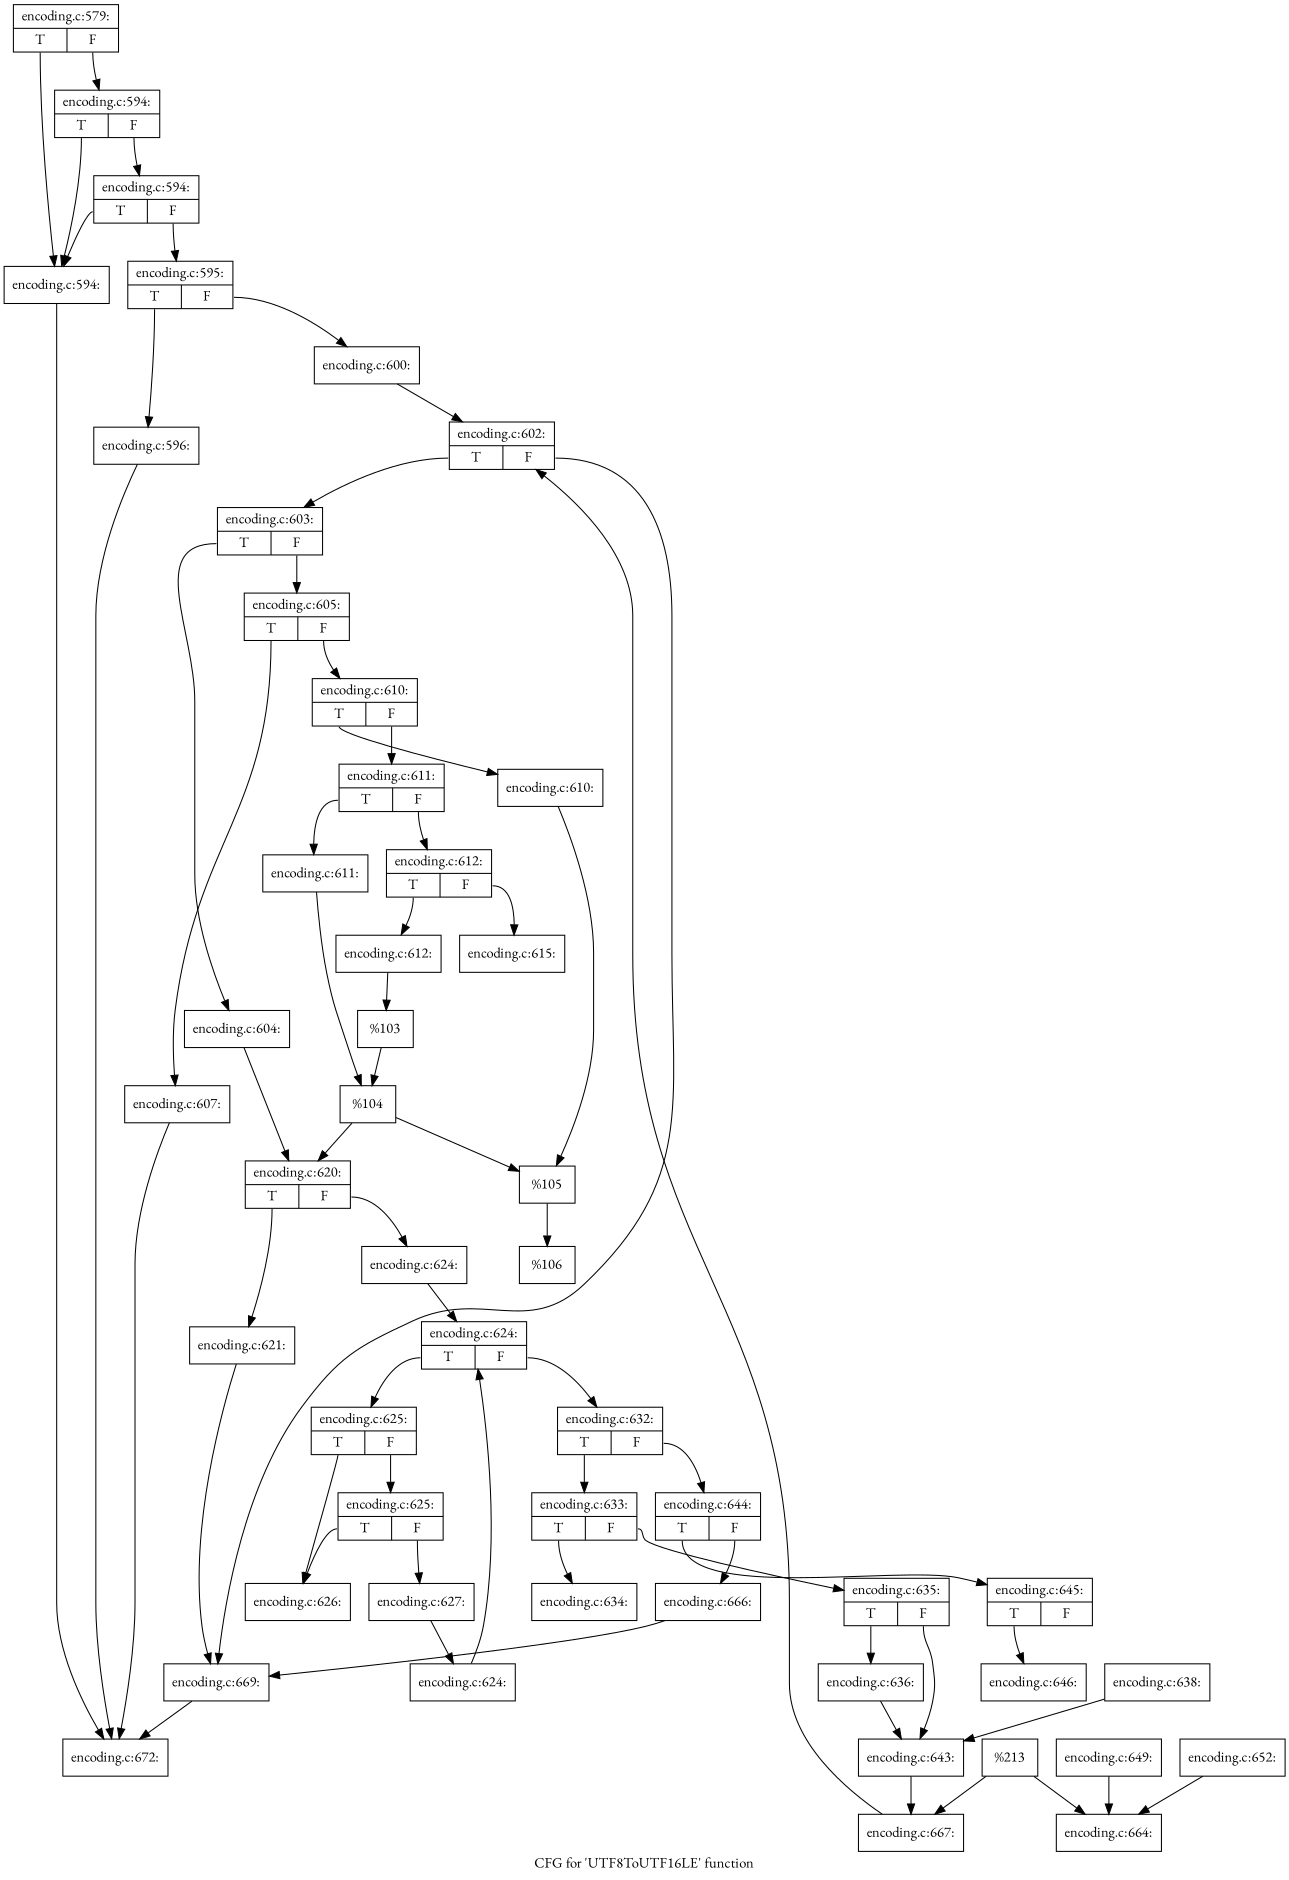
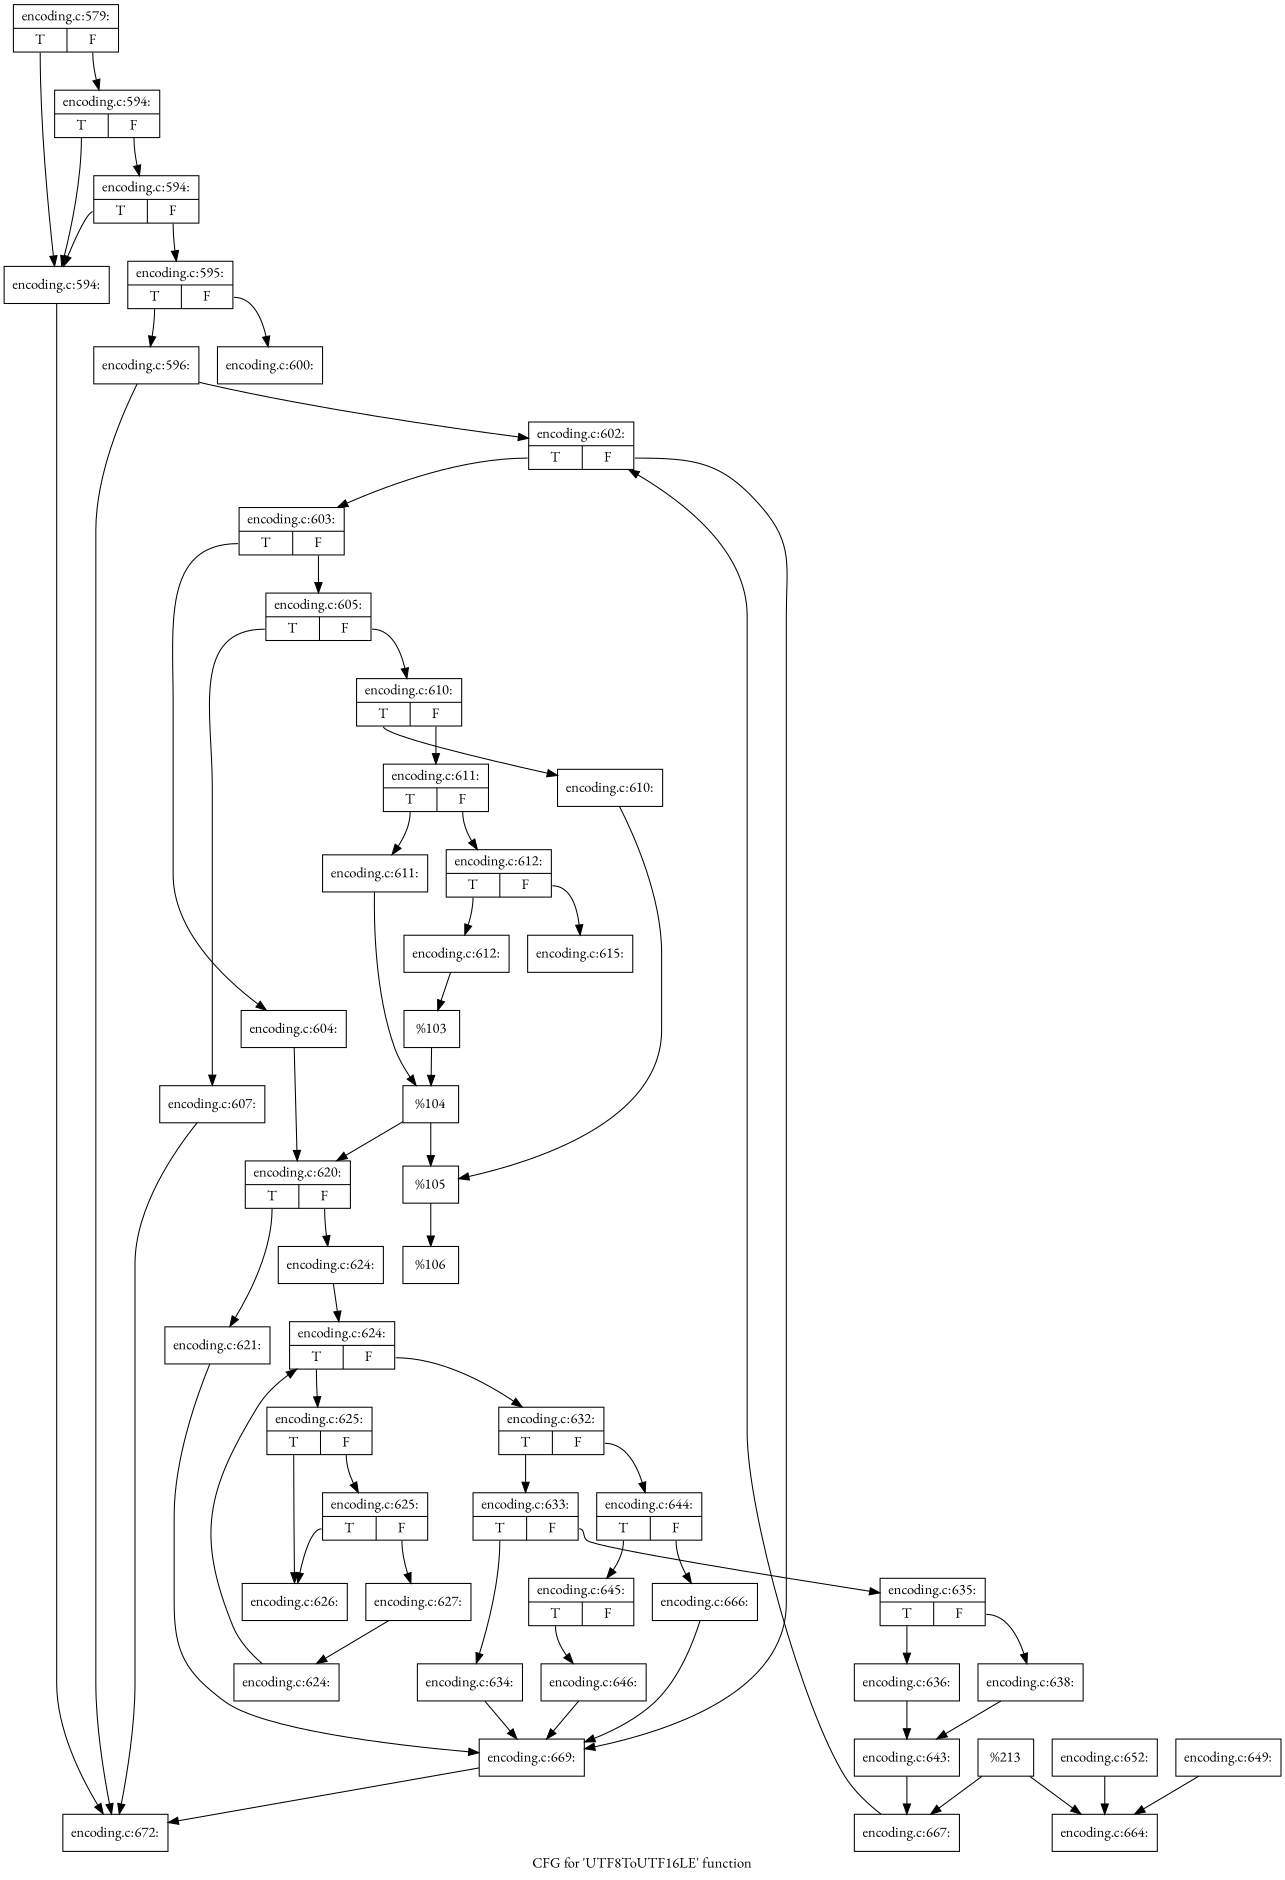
(425, 400) -> (358, 413)
(934, 1678) -> (1011, 1628)
none -> (498, 1716)
none -> (566, 1716)
